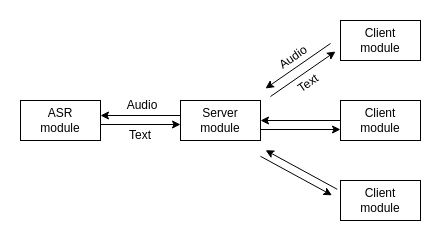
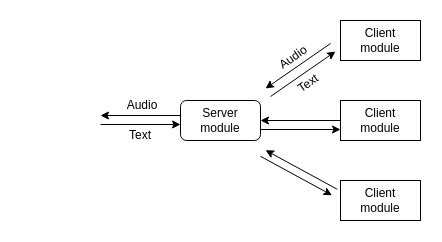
(61, 121) -> none
(221, 121) -> (221, 121)
